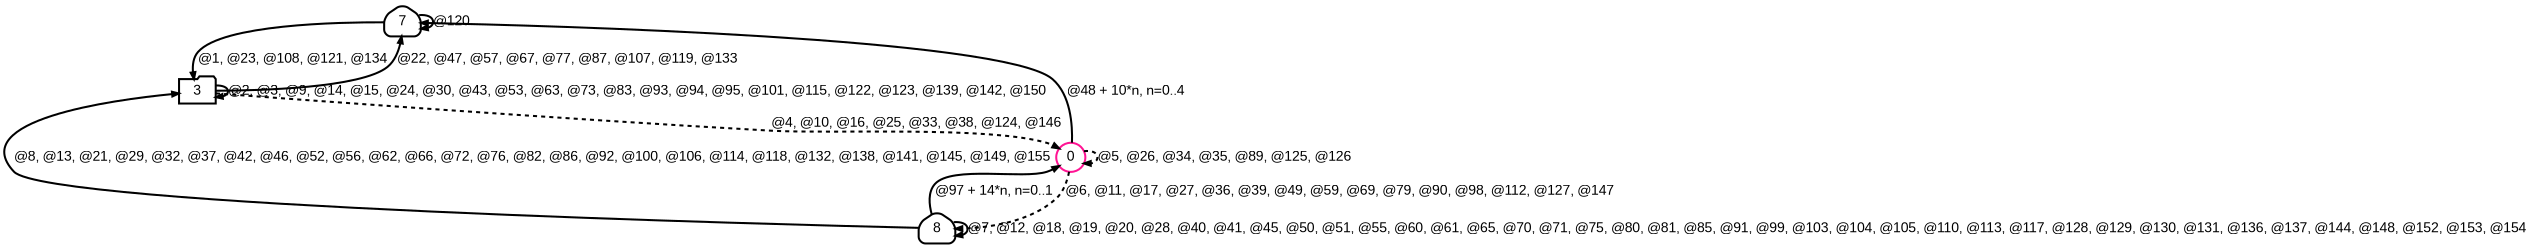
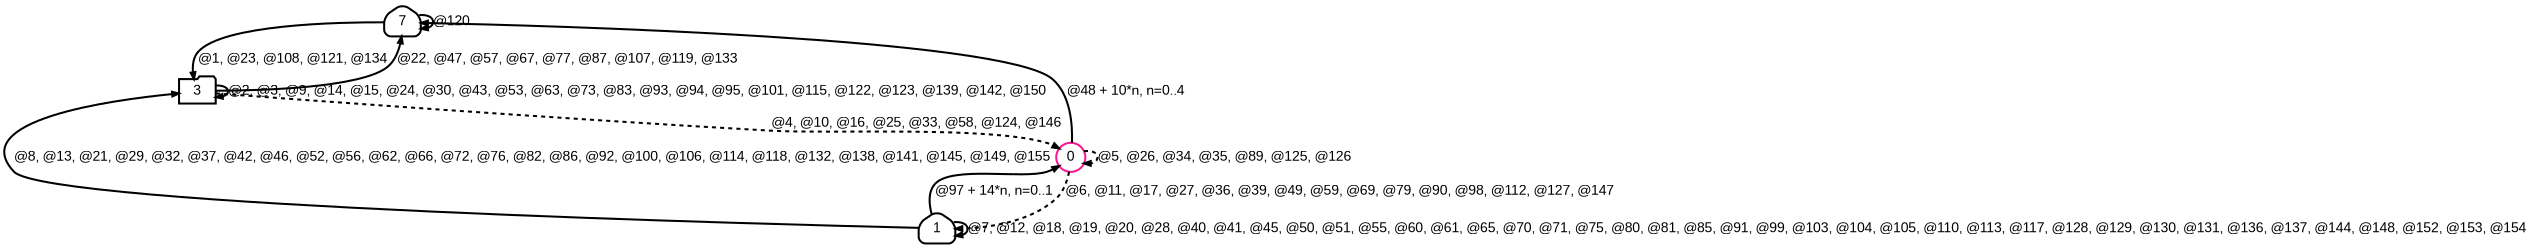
(916, 123) -> (916, 123)
(937, 229) -> (937, 229)
